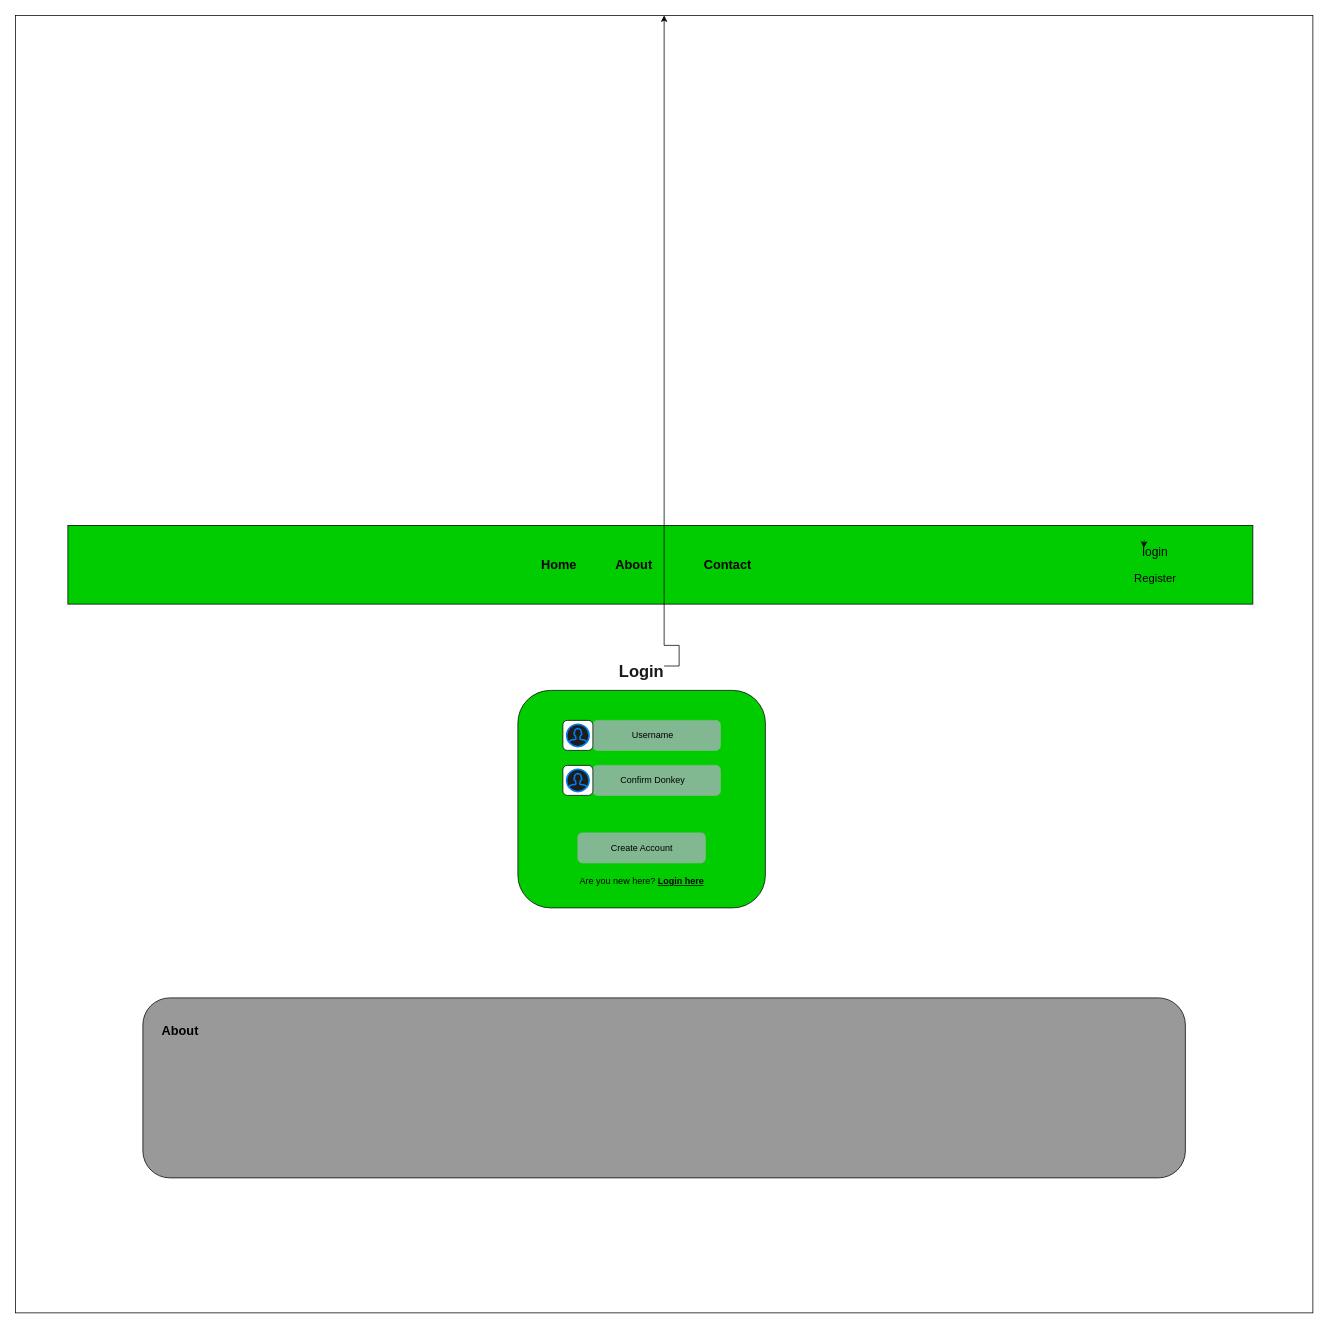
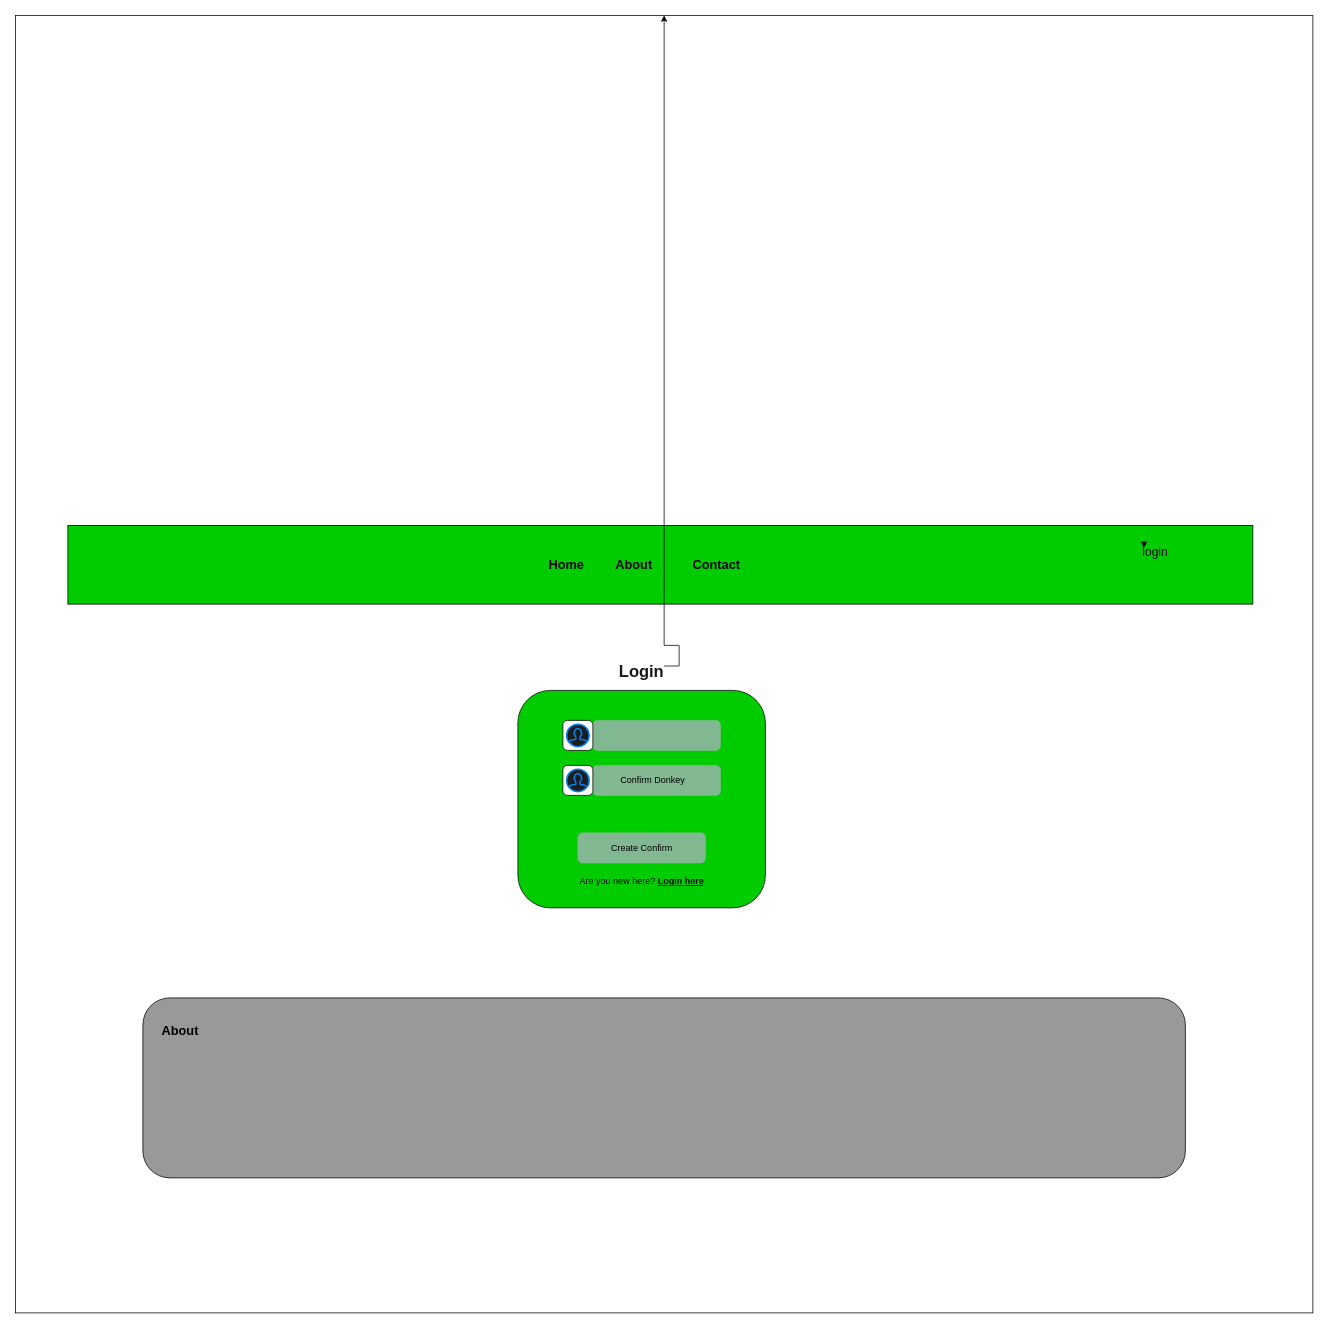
(559, 565) -> (567, 565)
(728, 565) -> (717, 565)
(1155, 578) -> none
(653, 735) -> none
(642, 848) -> (642, 848)
